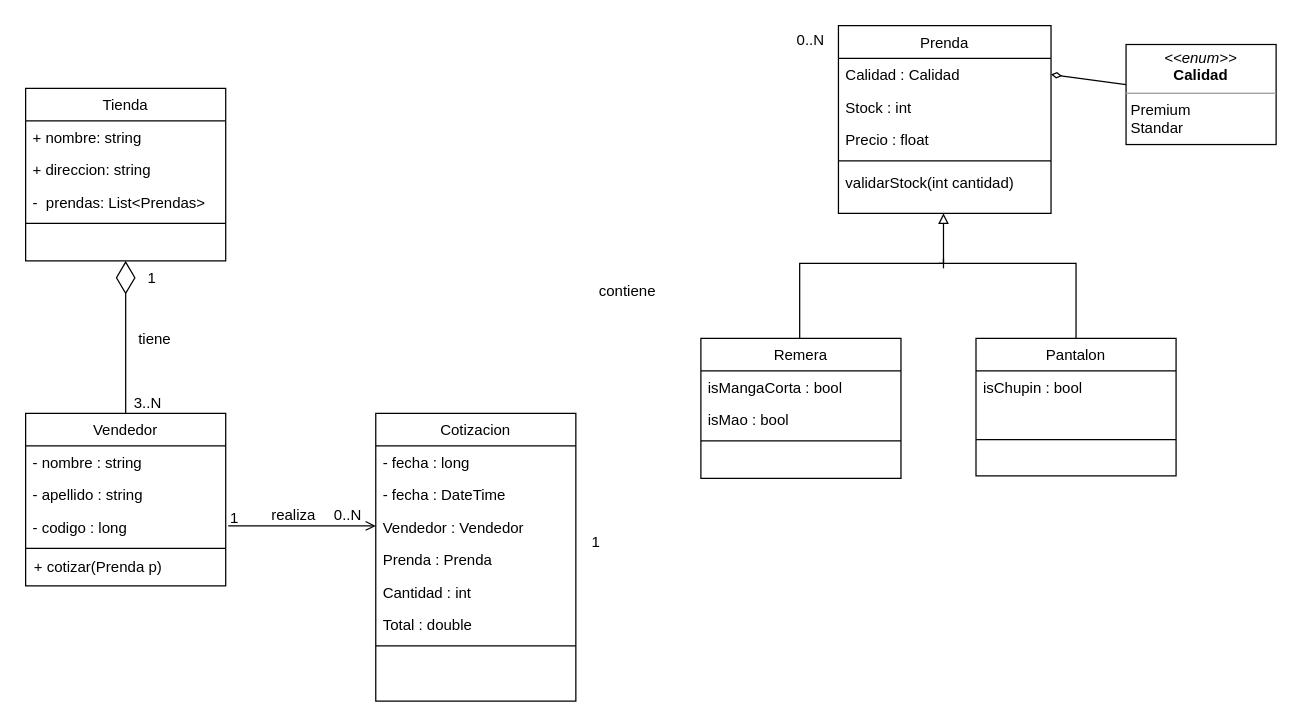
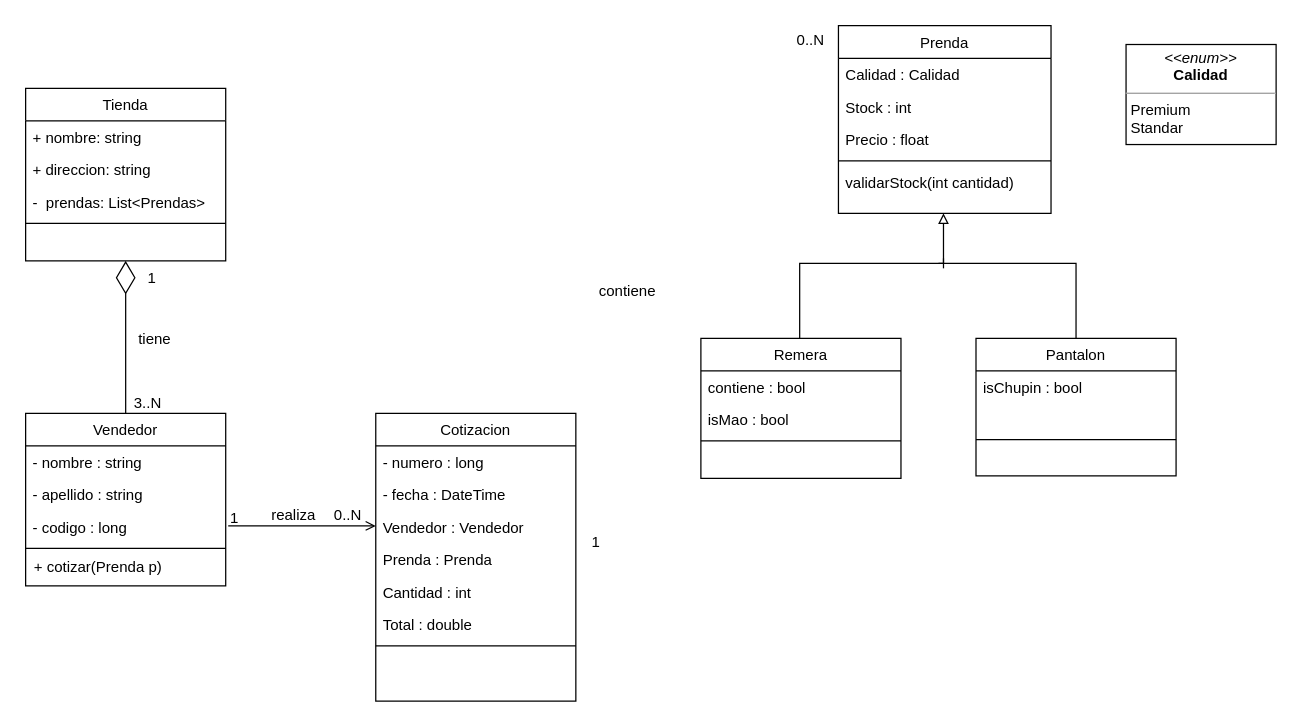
(1094, 80) -> none
(778, 388) -> (761, 388)
(432, 463) -> (436, 463)
